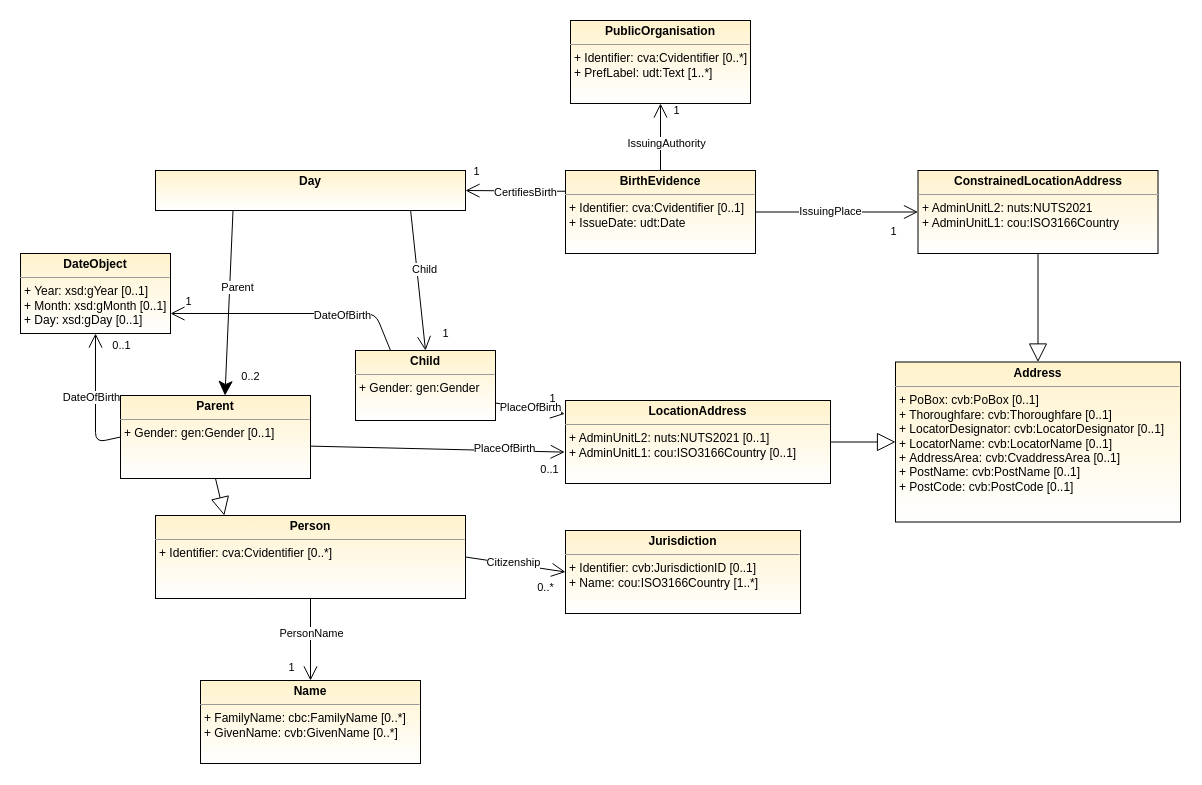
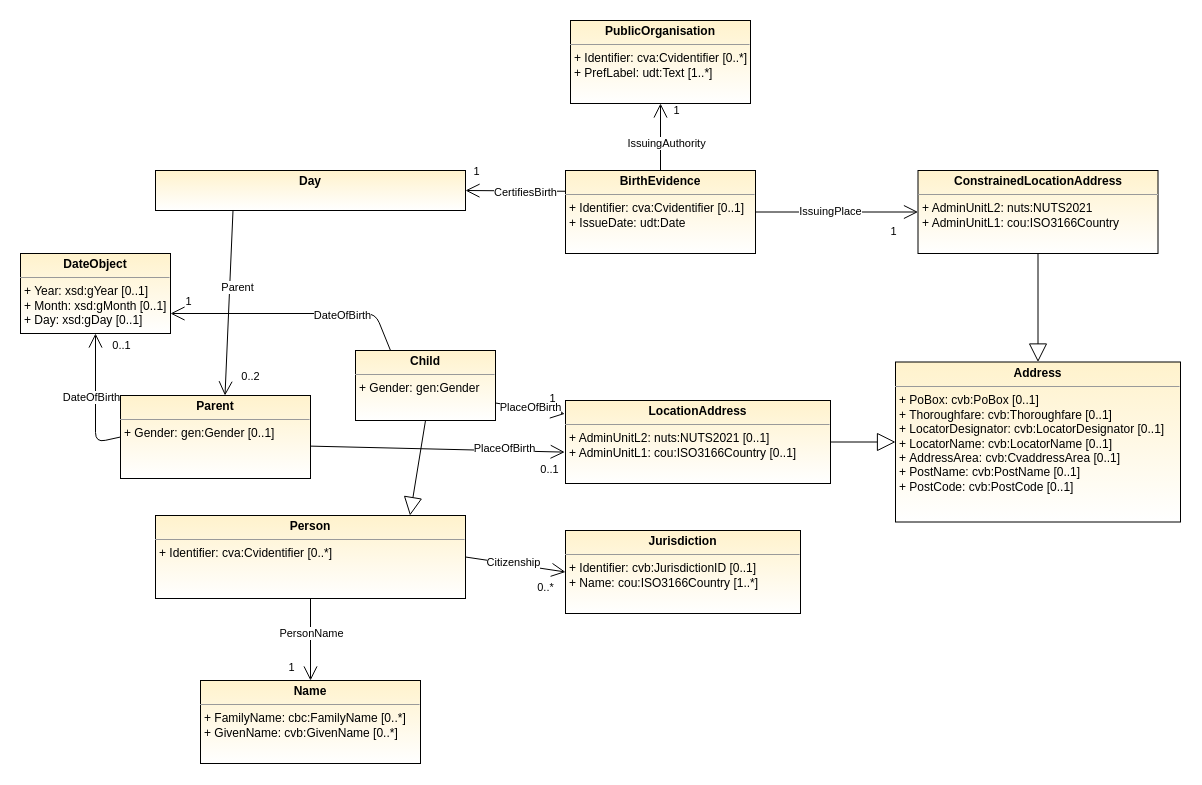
(418, 279) -> none
(226, 383) -> (225, 386)
none -> (419, 459)
(218, 488) -> none
